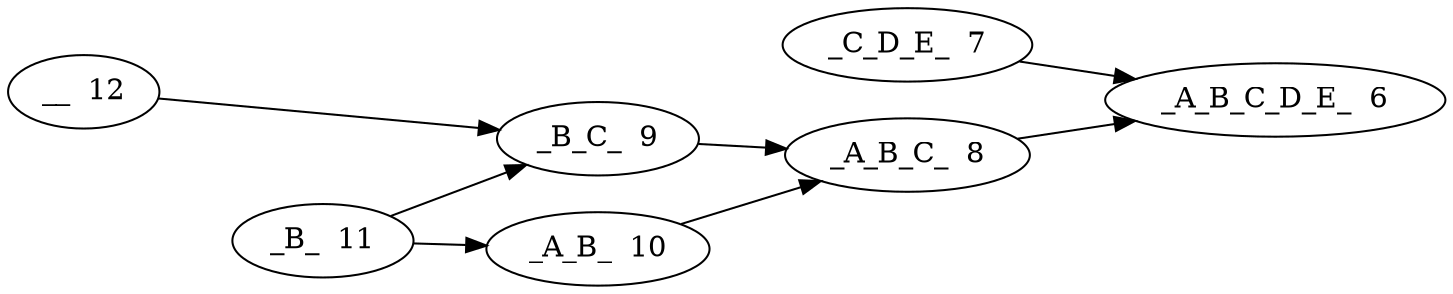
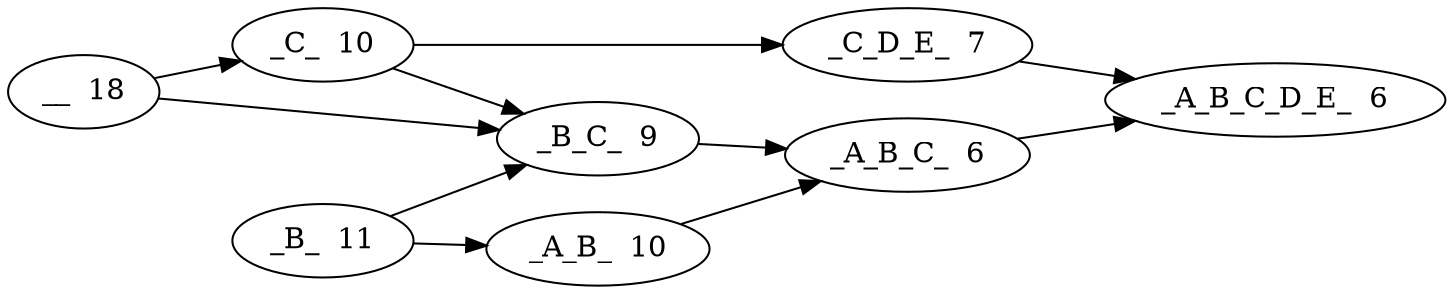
none -> (323, 45)
(84, 92) -> (84, 92)
(907, 155) -> (907, 155)
